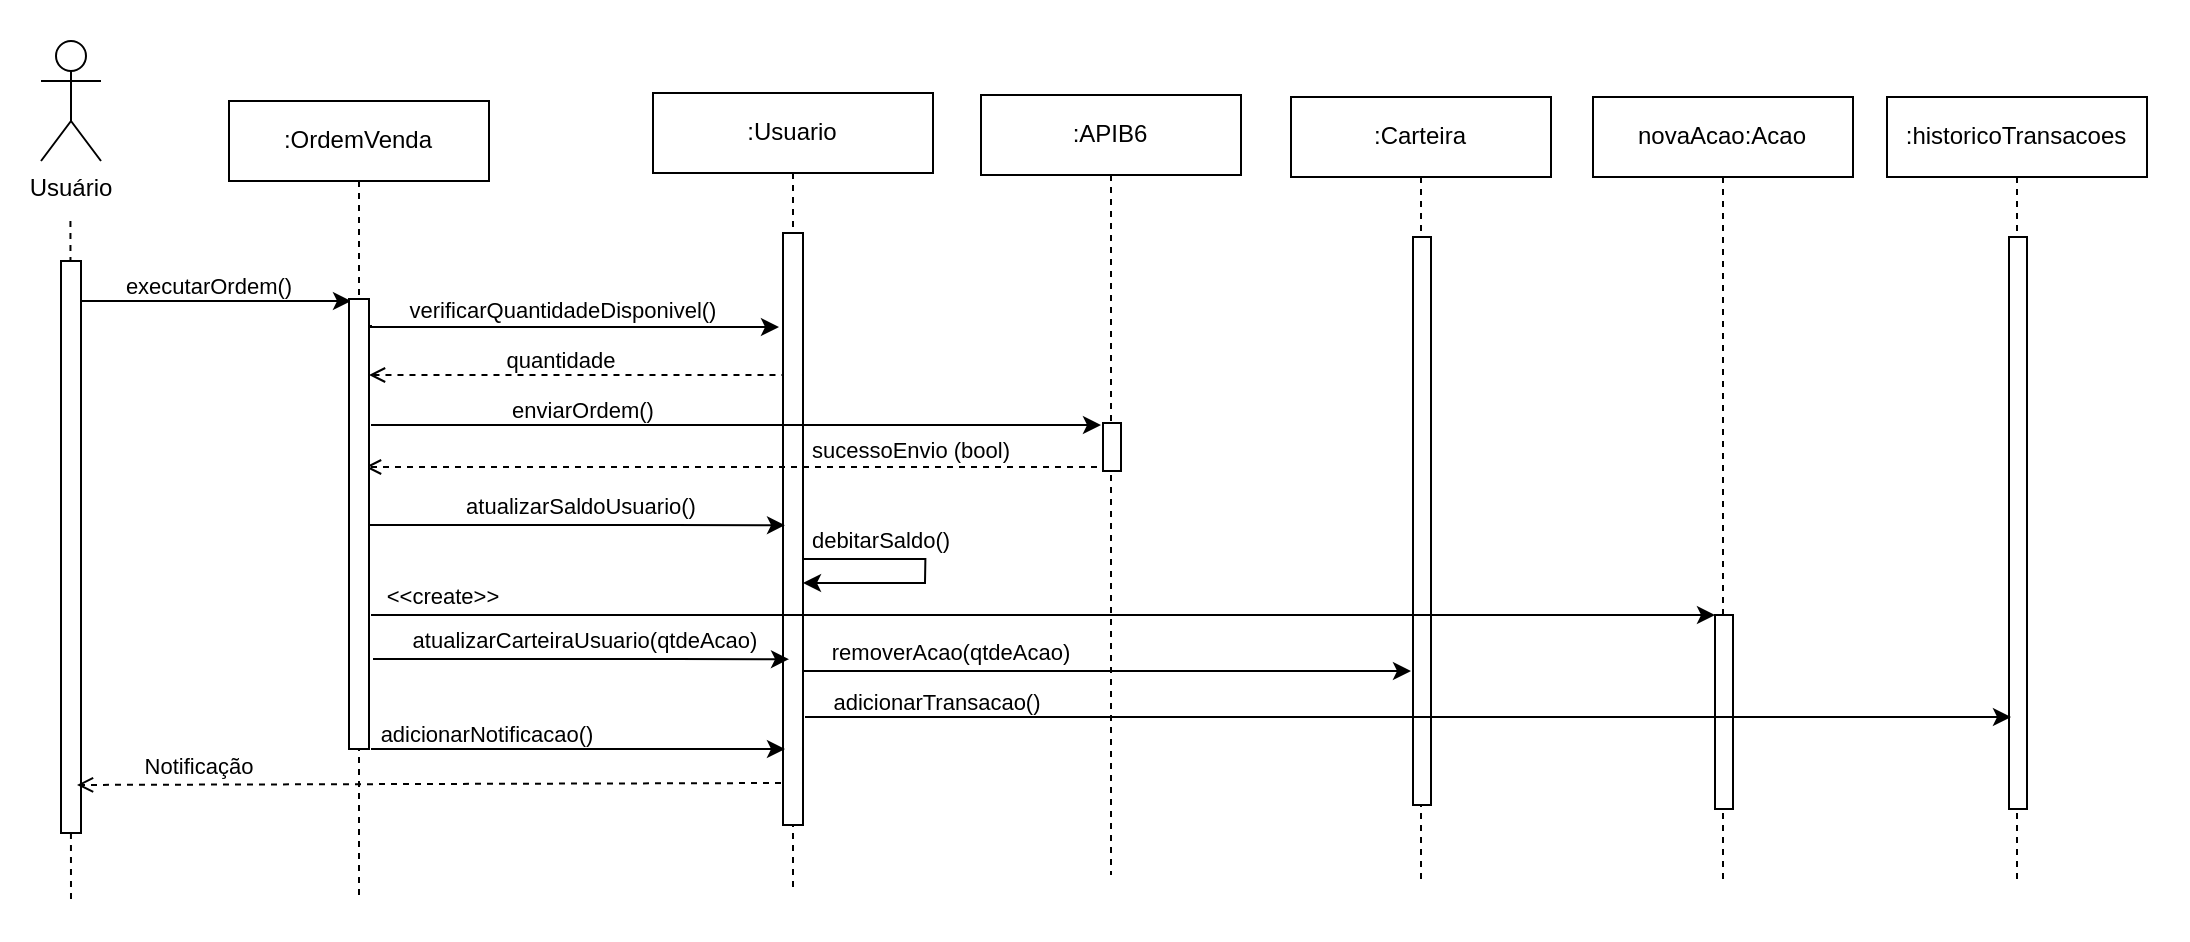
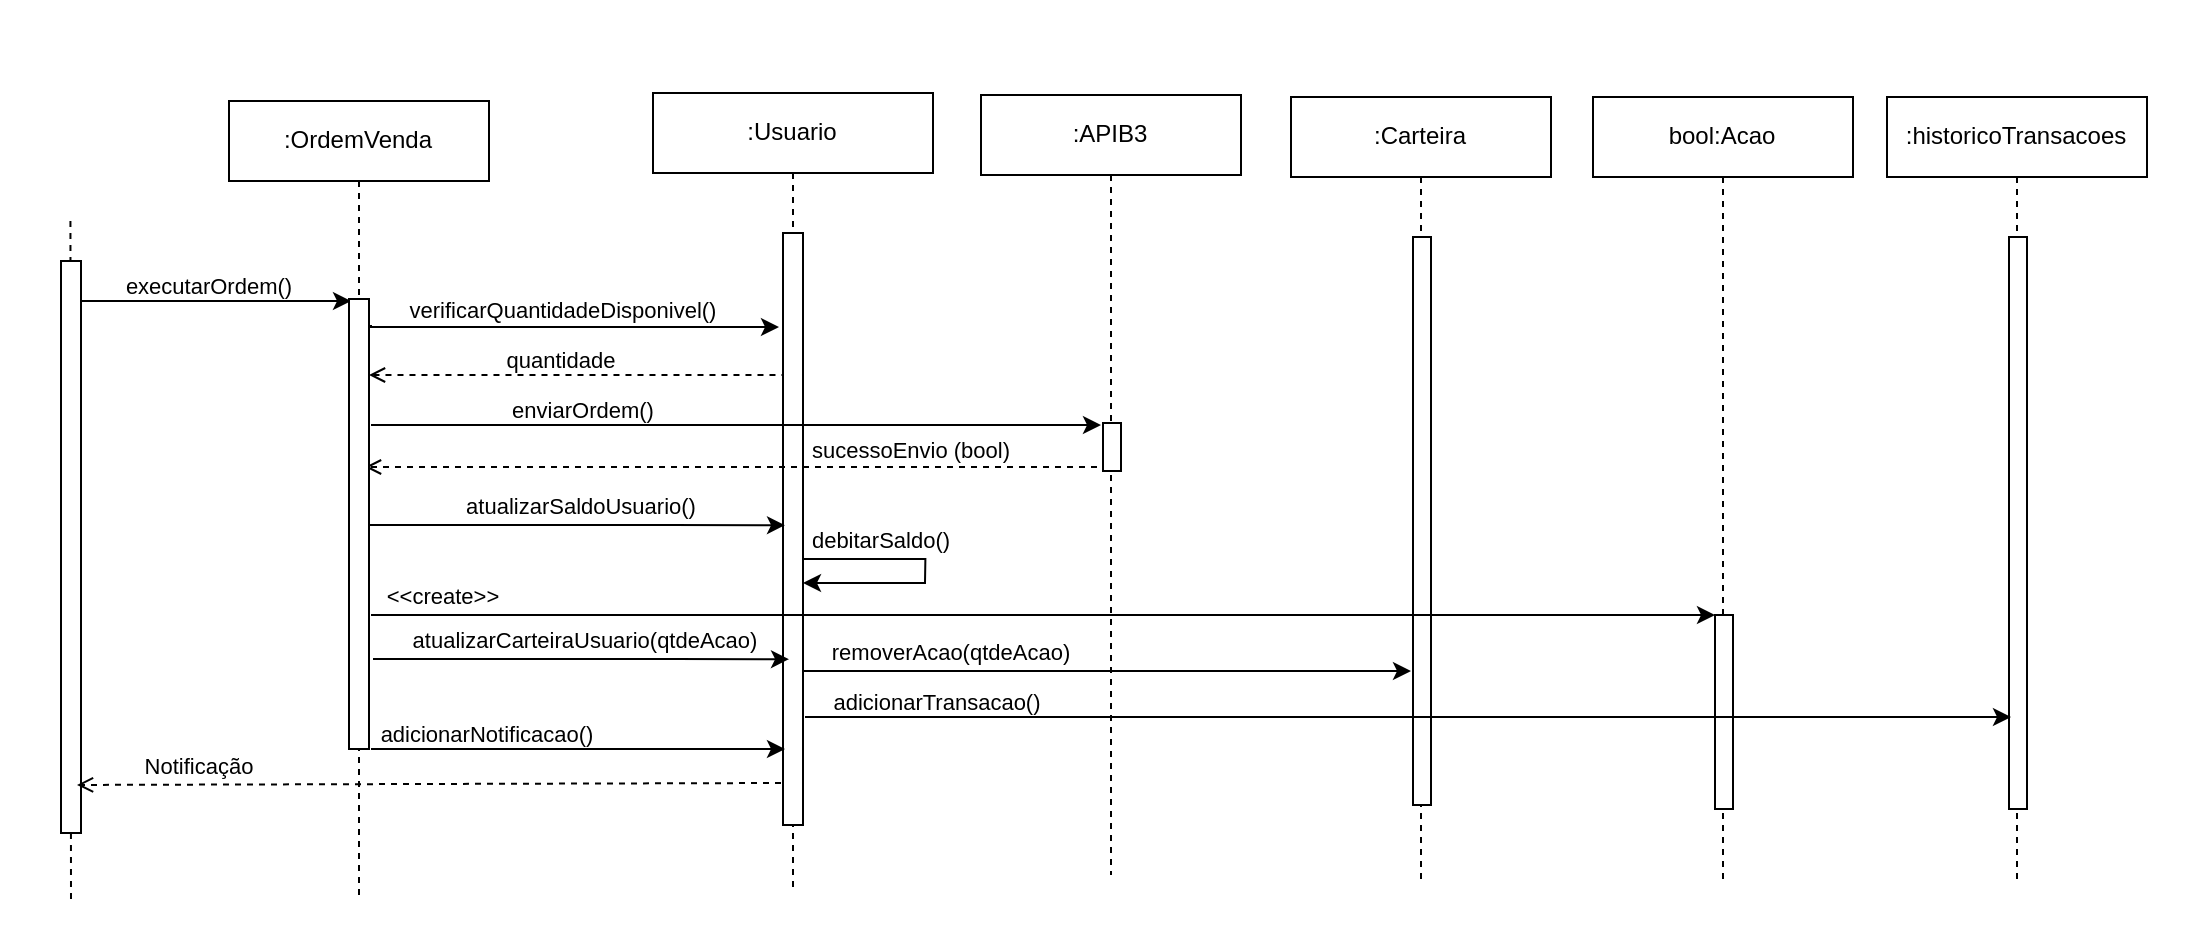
(71, 101) -> none
(1111, 135) -> (1111, 135)
(1723, 137) -> (1723, 137)
